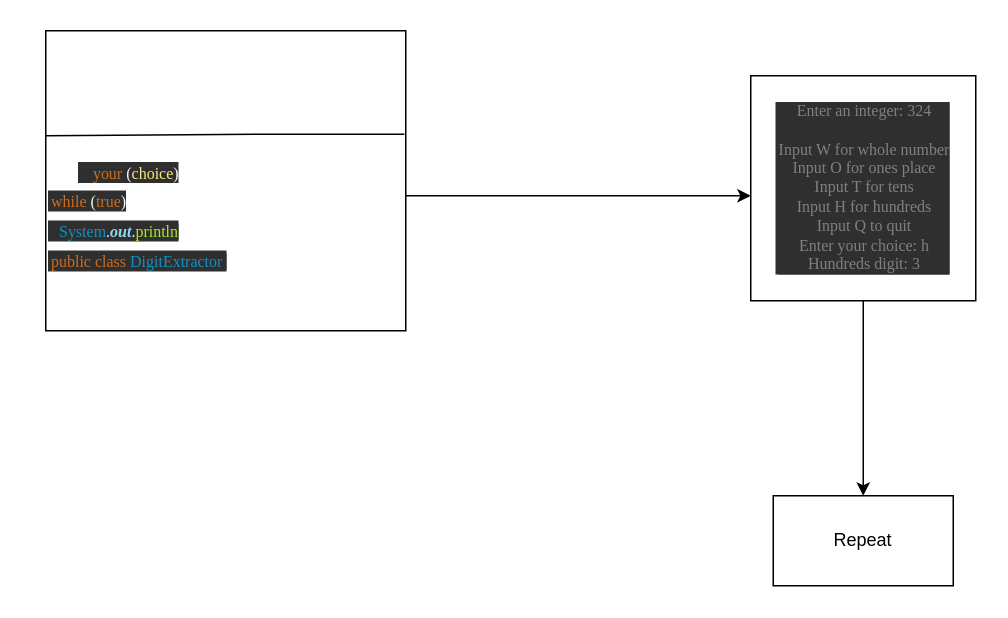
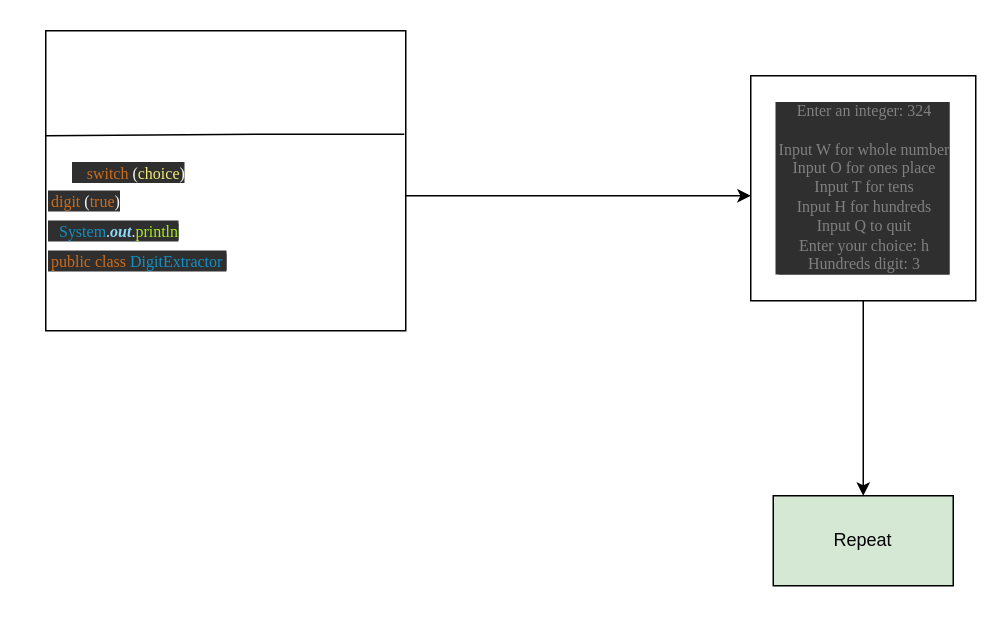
(129, 173) -> (129, 173)
(102, 202) -> (102, 202)
(863, 541) -> (863, 541)
